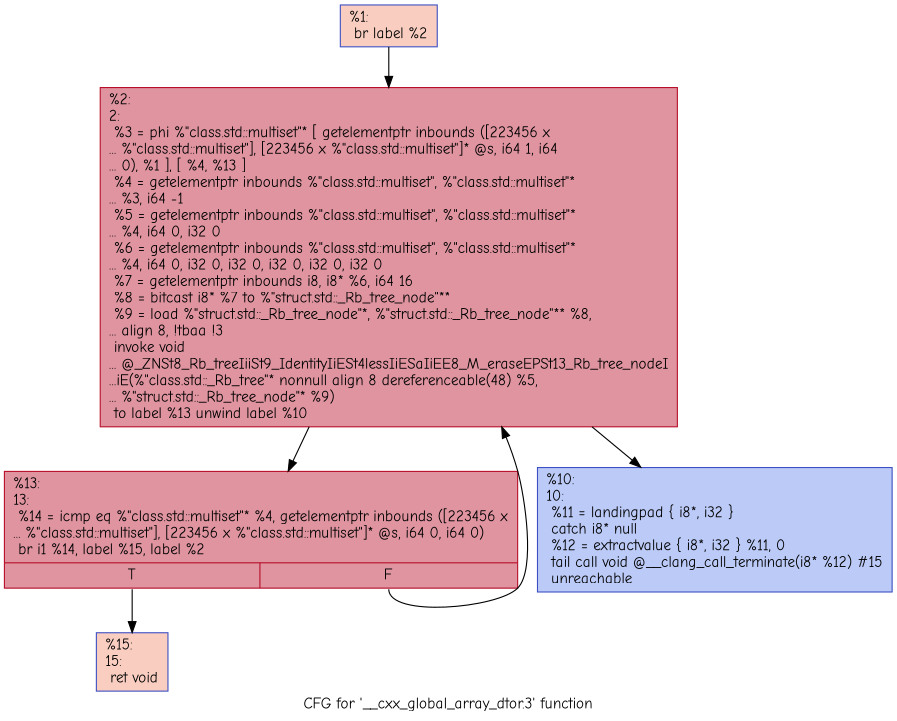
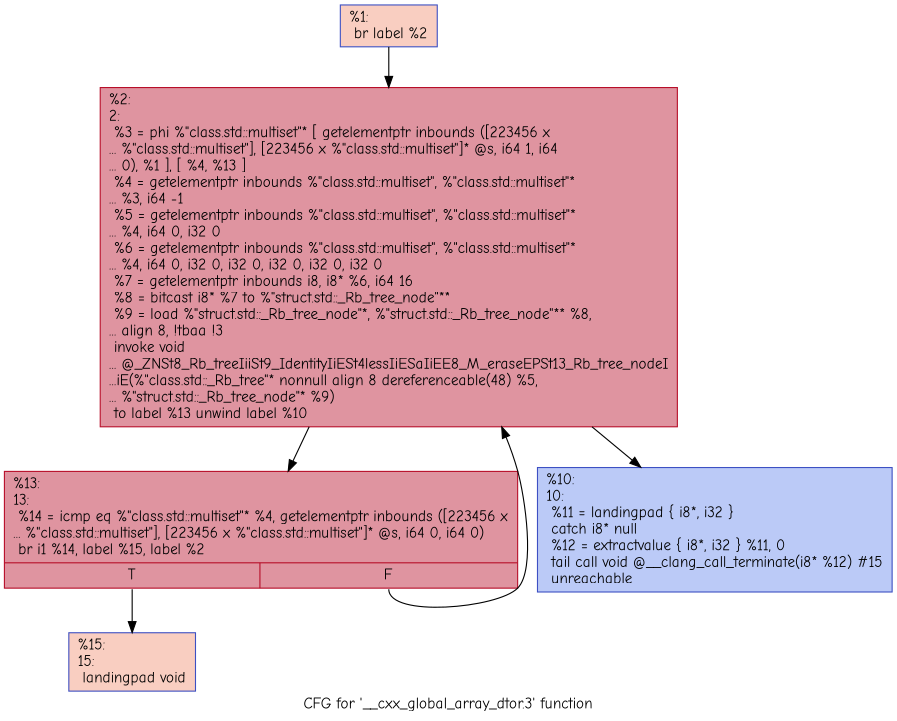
(132, 678) -> (132, 678)
